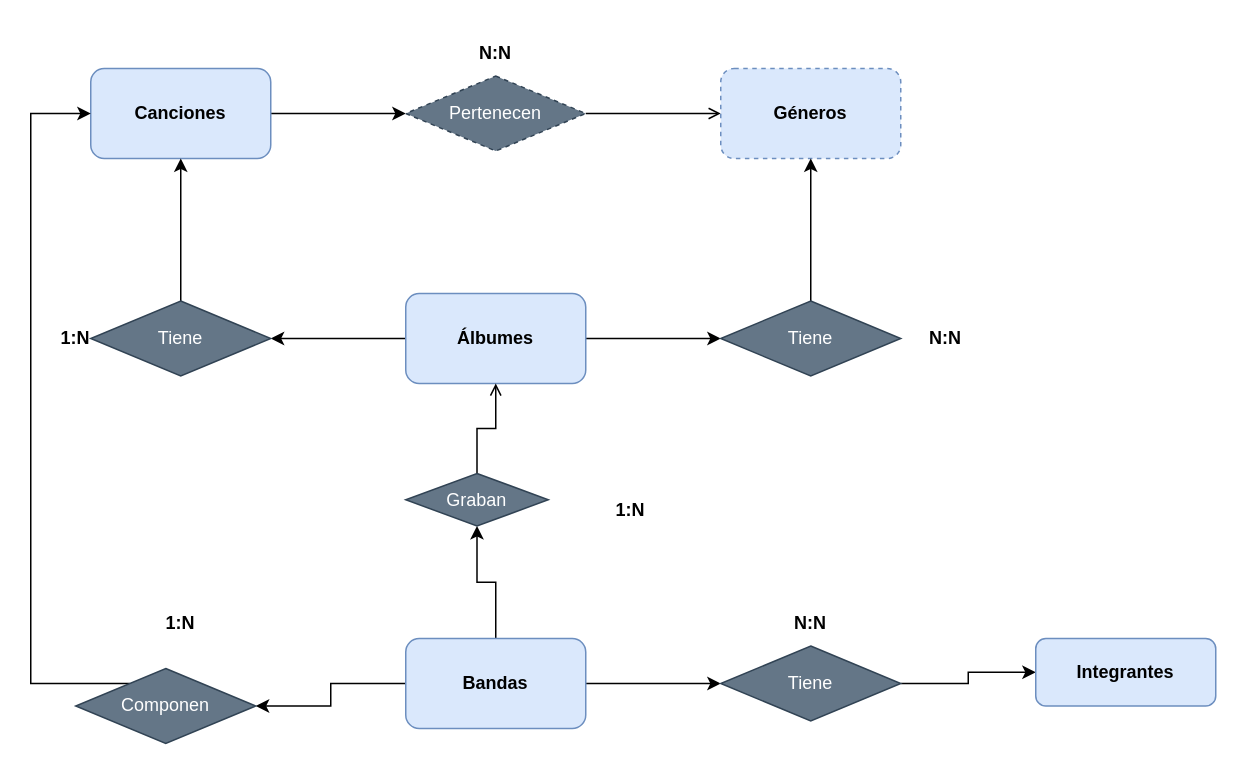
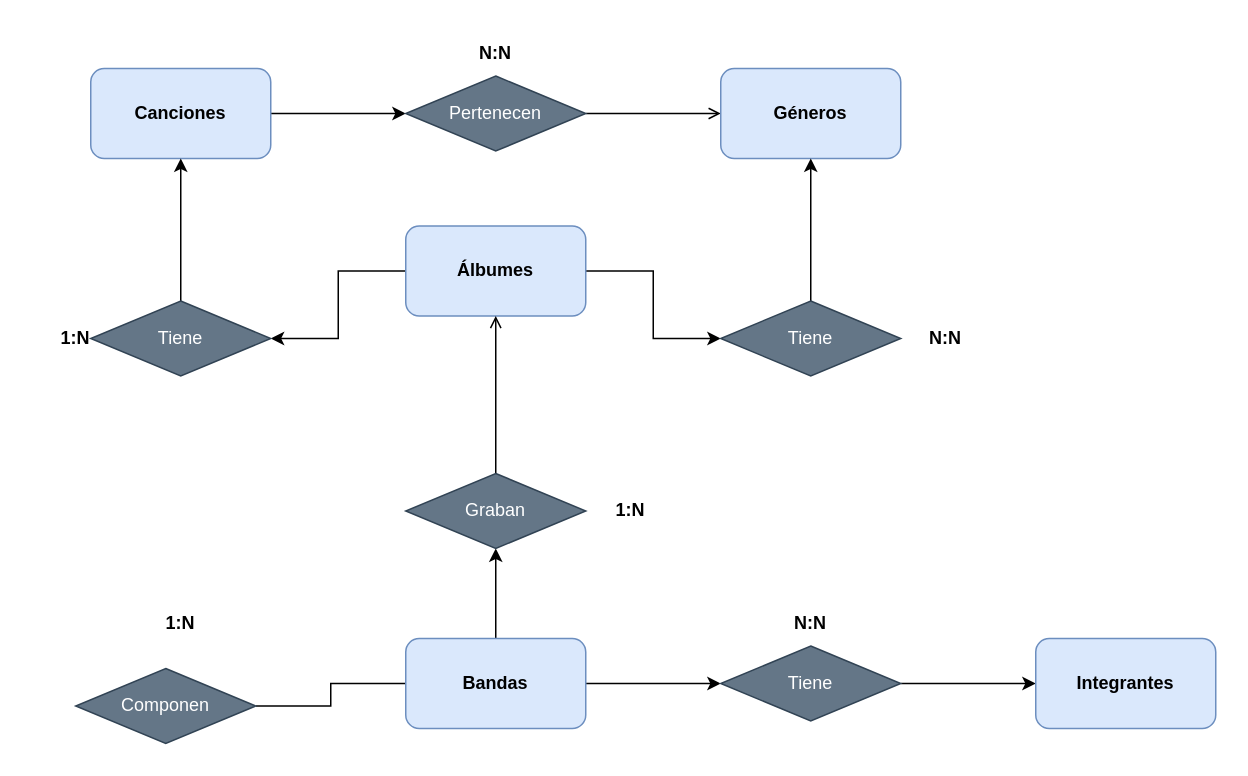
(496, 113) -> (496, 113)
(811, 113) -> (811, 113)
(496, 338) -> (496, 271)
(31, 422) -> none
(477, 500) -> (496, 511)
(1126, 672) -> (1126, 683)
(267, 706) -> (263, 706)
